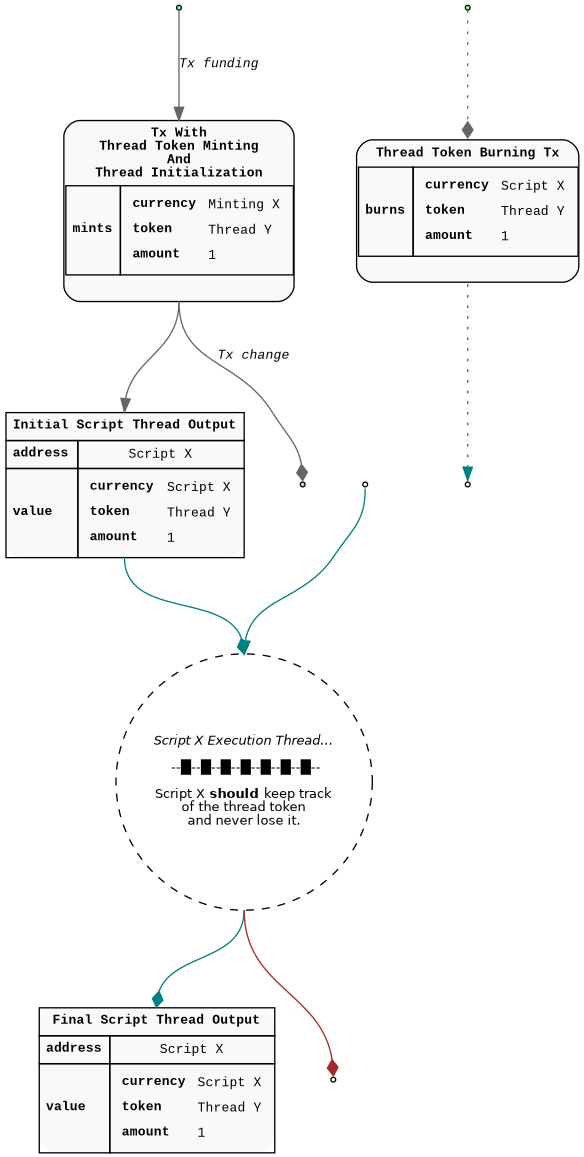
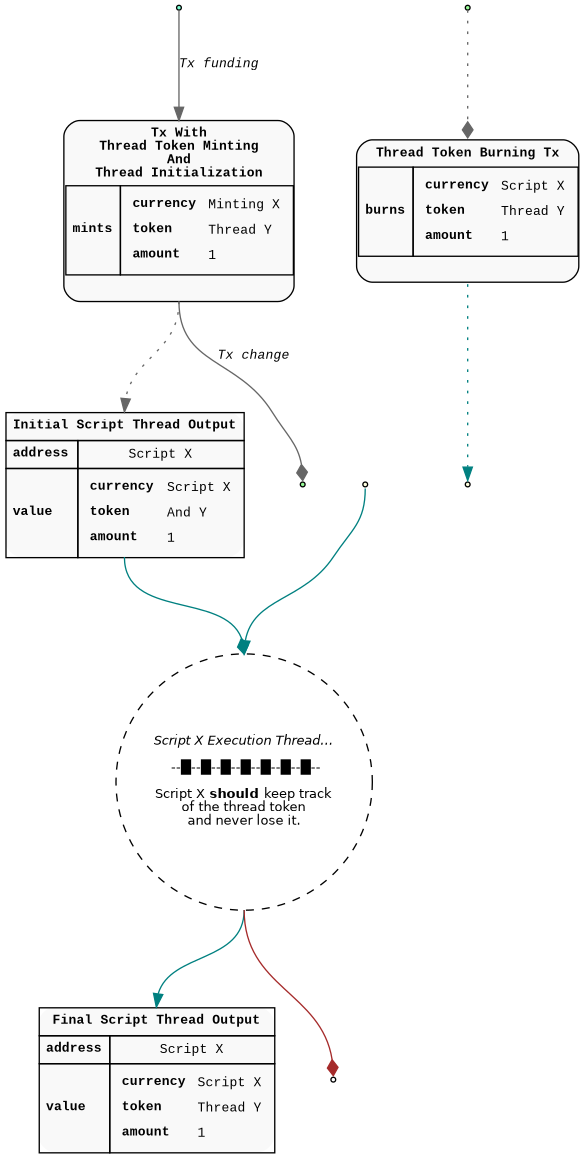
(156, 352) -> (156, 352)
(200, 512) -> (188, 512)
(208, 955) -> (206, 956)
